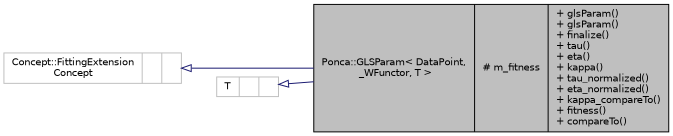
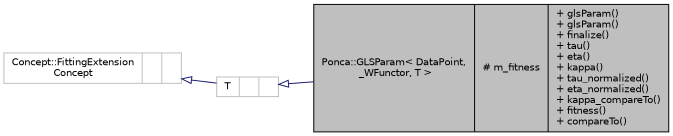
(253, 68) -> (204, 82)
